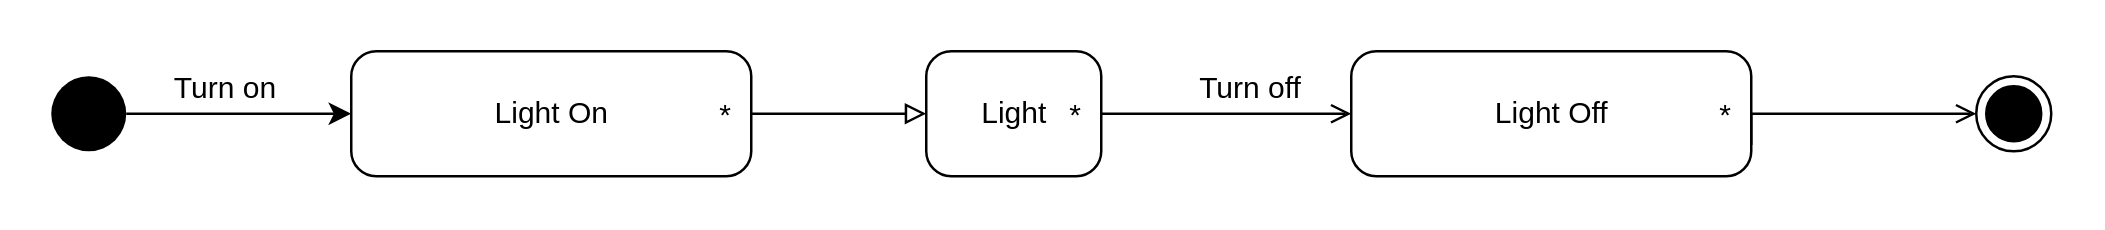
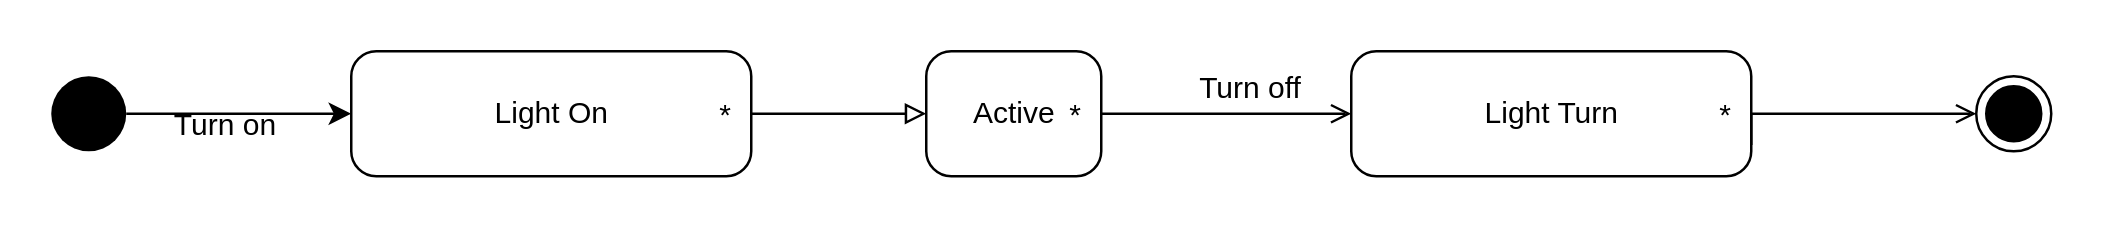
(226, 89) -> (226, 126)
(1015, 114) -> (1015, 114)
(1553, 114) -> (1553, 114)
